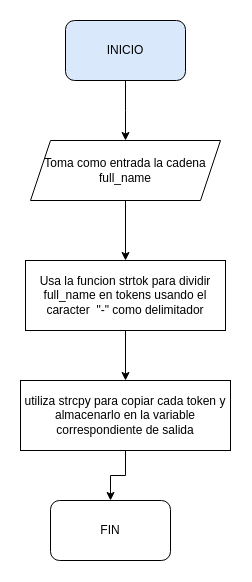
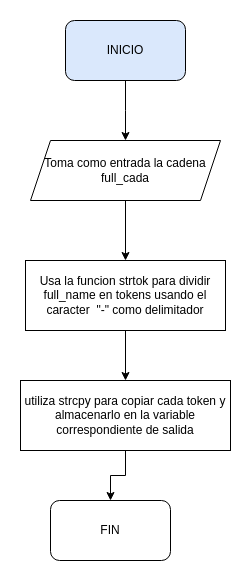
(126, 171) -> (126, 171)
